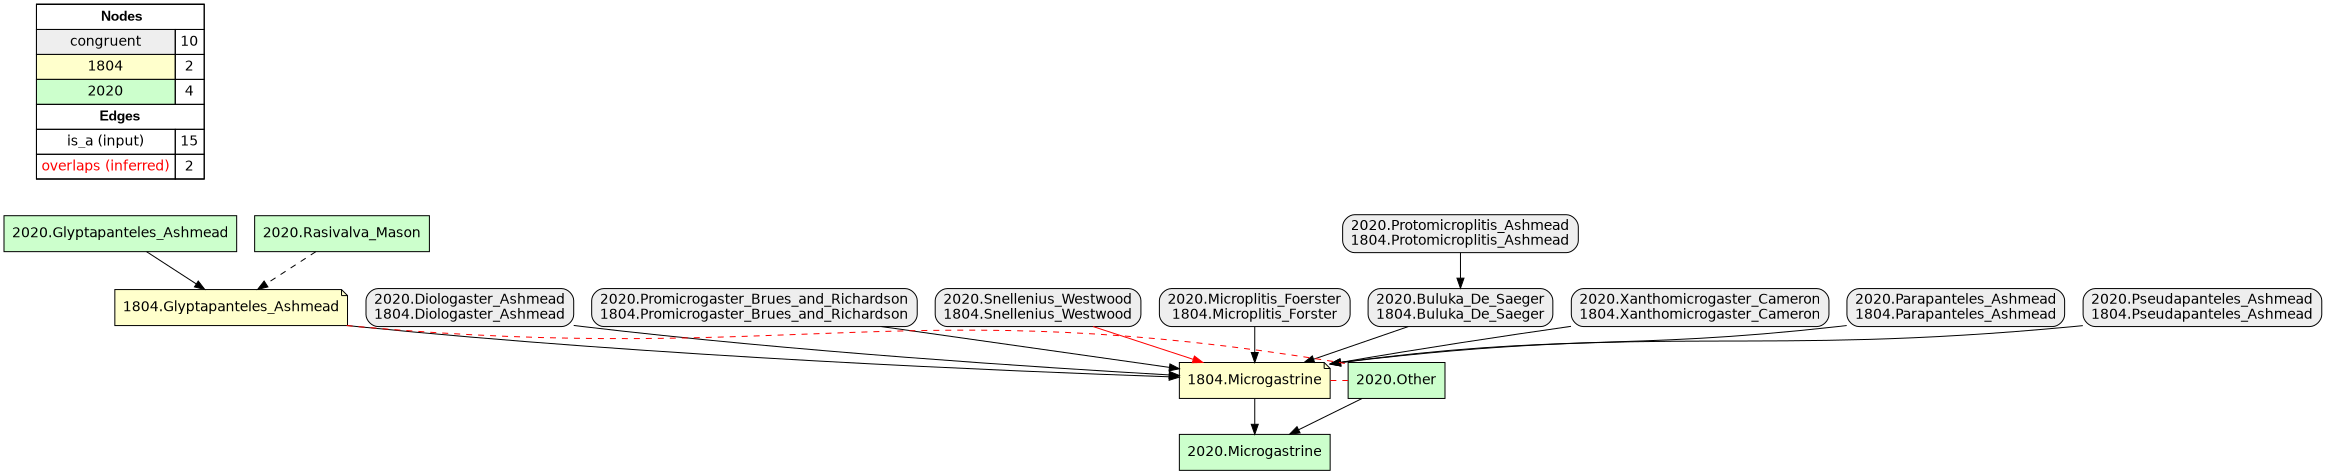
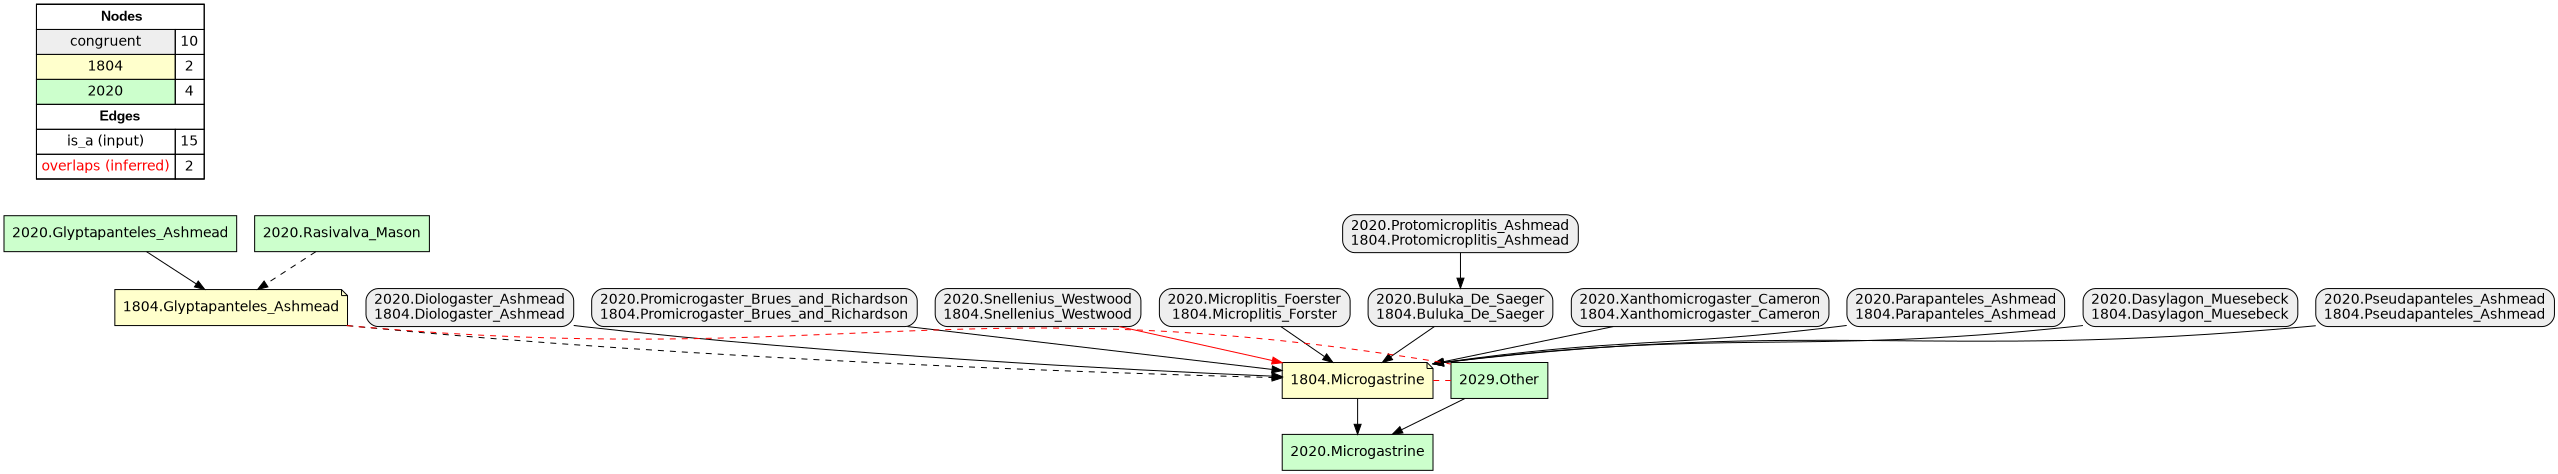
none -> (2190, 308)
(758, 357) -> (809, 359)
(1397, 380) -> (1499, 380)
